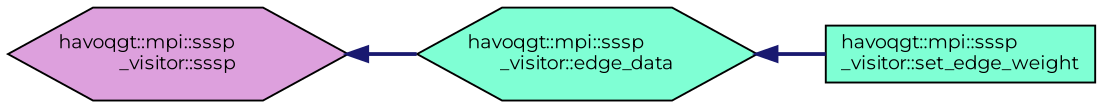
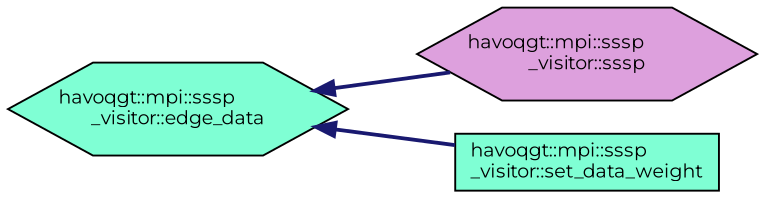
(392, 54) -> (392, 80)
(960, 54) -> (587, 162)
